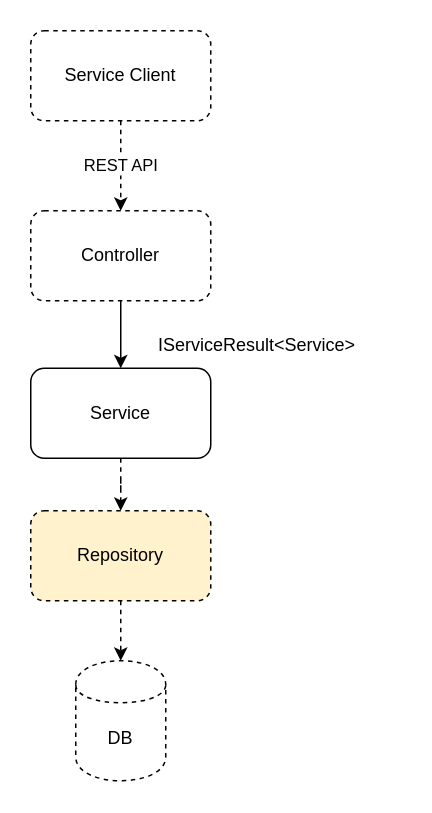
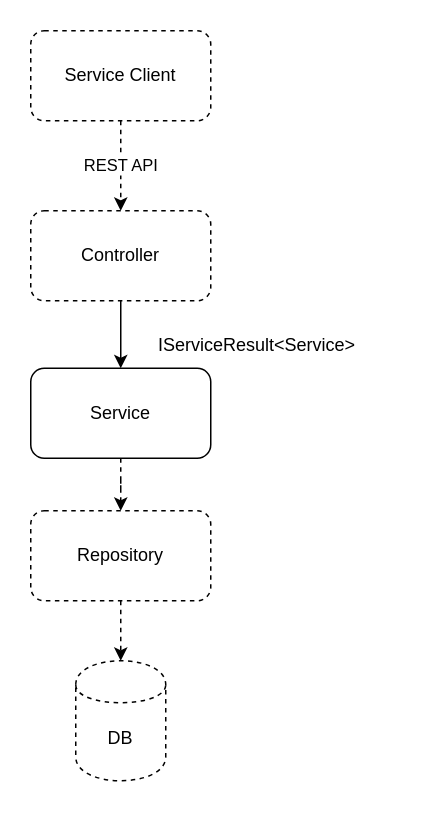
(121, 556) -> (121, 556)
